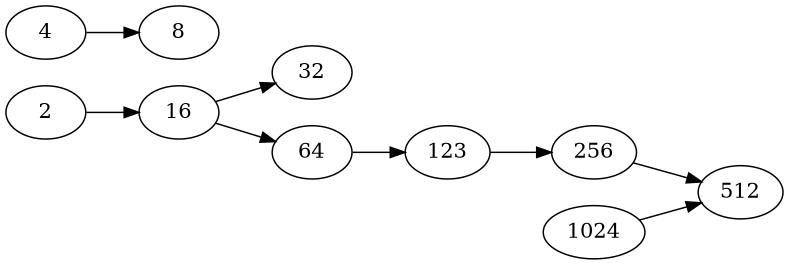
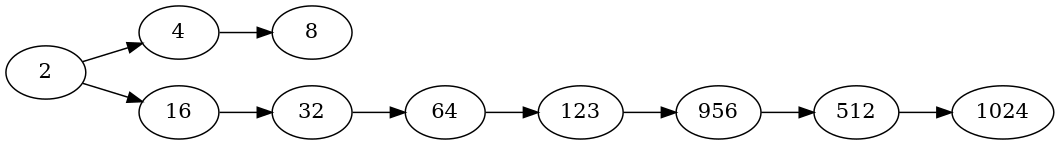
none -> (105, 55)
(239, 130) -> (371, 112)
(594, 152) -> (719, 112)
(663, 213) -> (918, 112)
